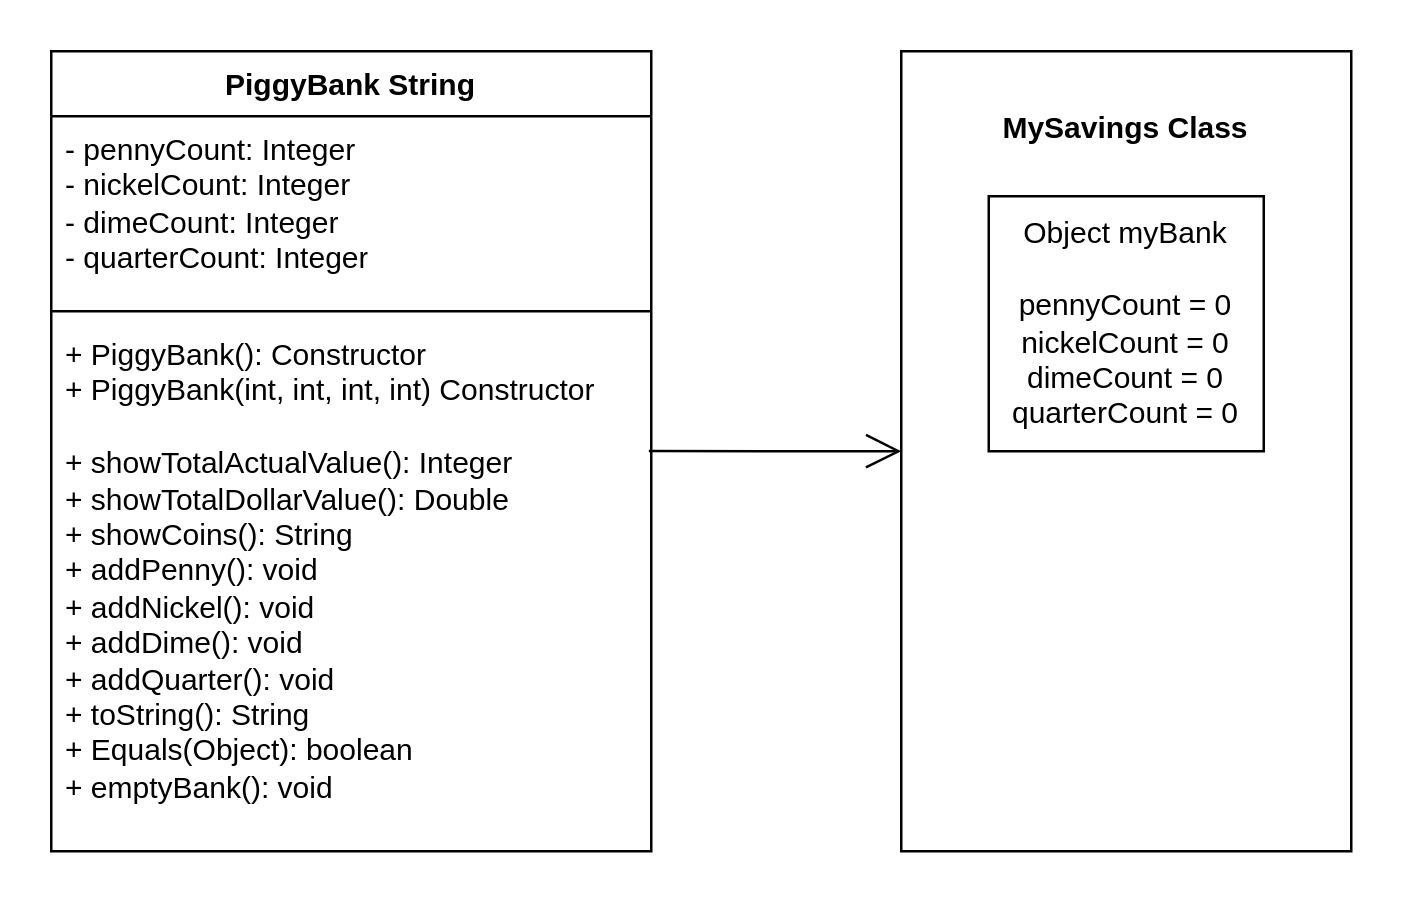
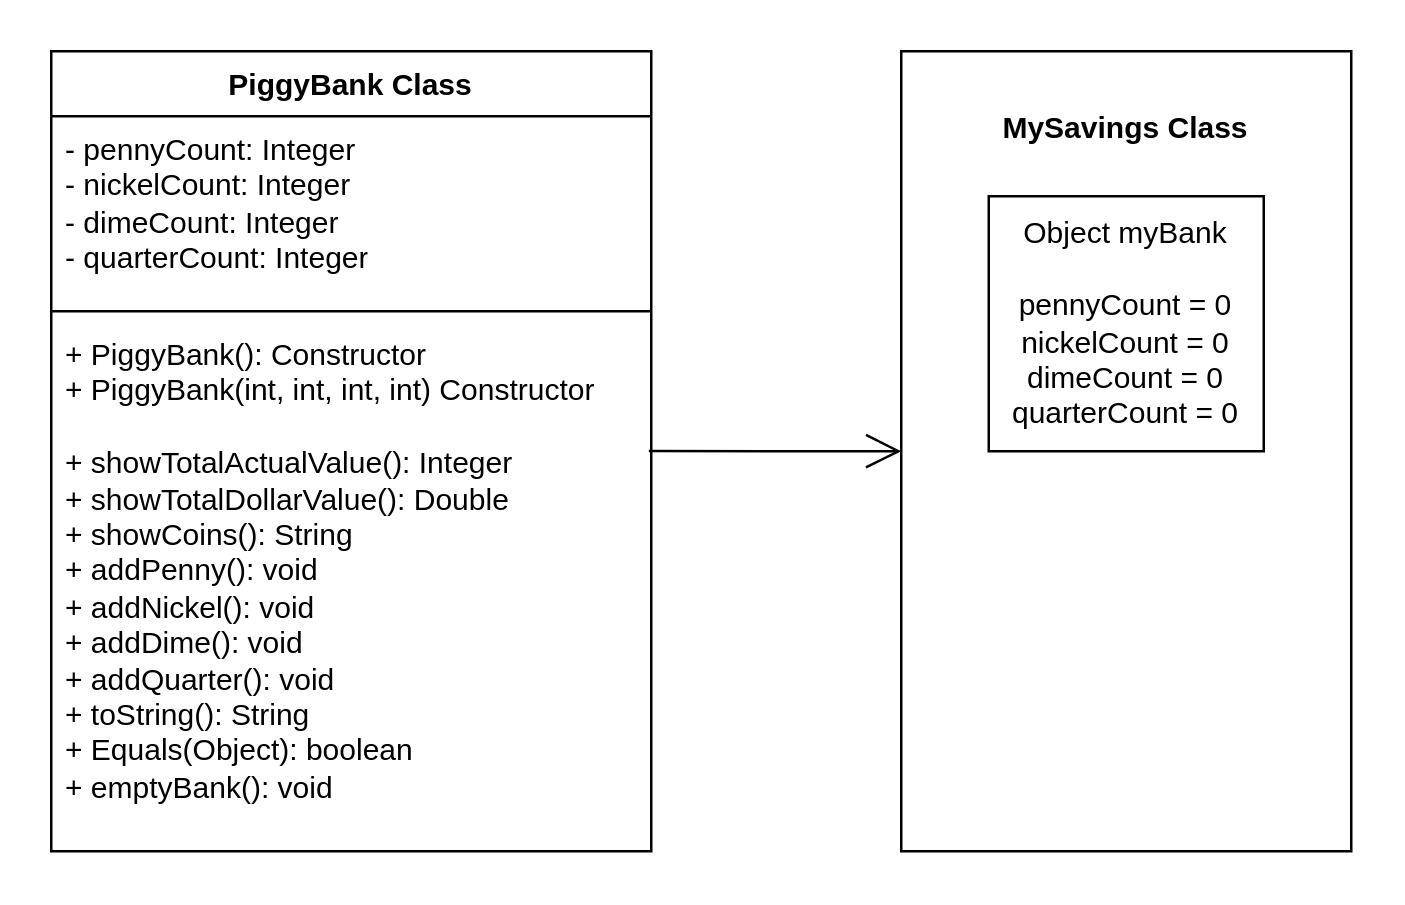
(351, 87) -> (351, 87)
